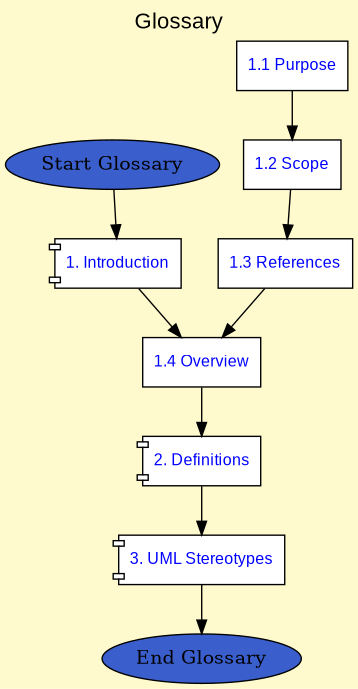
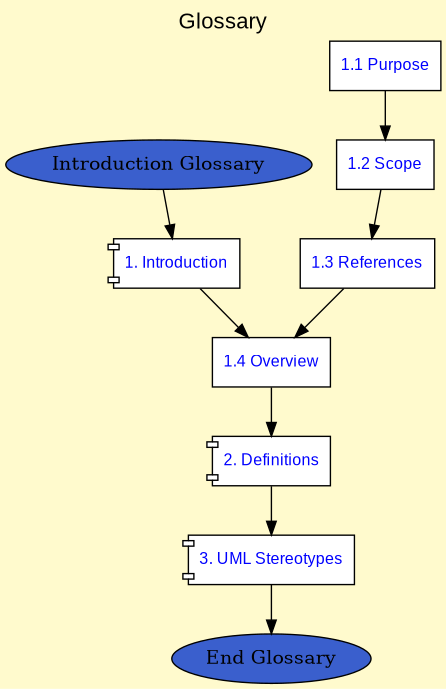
(113, 165) -> (159, 165)
